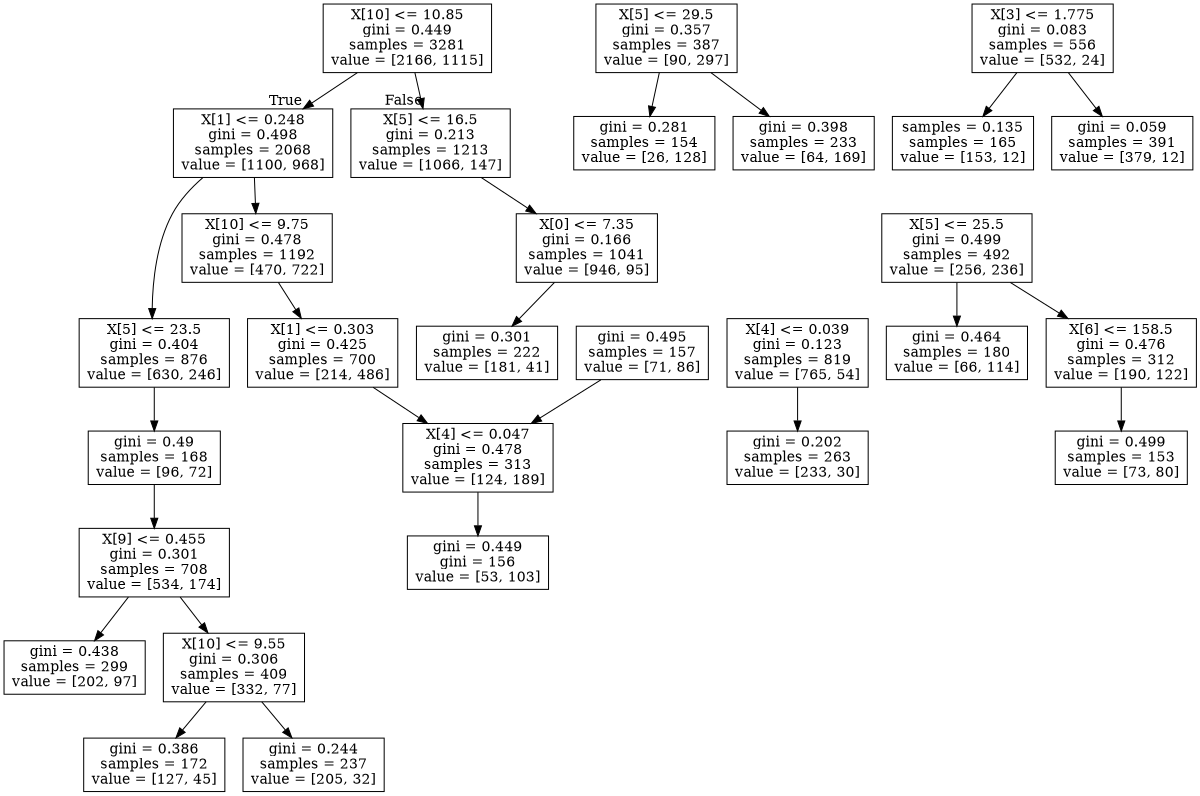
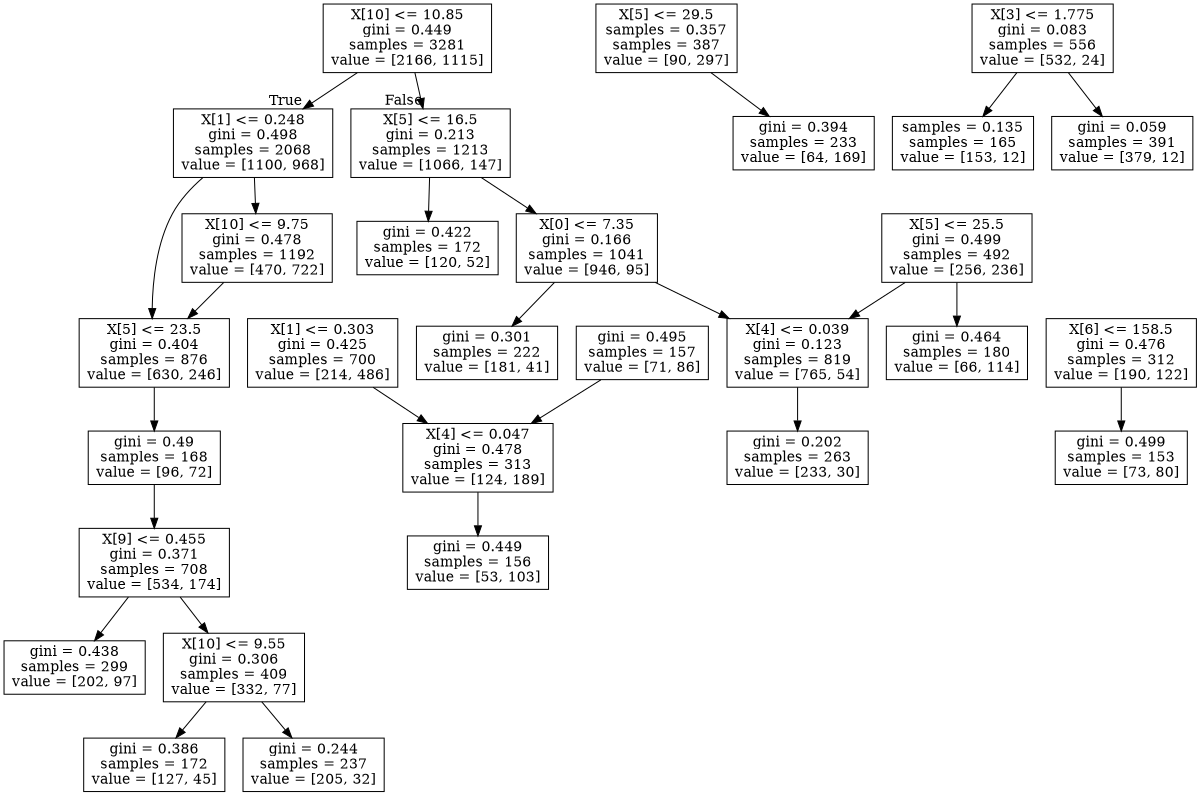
(667, 38) -> (667, 38)
(644, 143) -> none
(804, 143) -> (804, 143)
none -> (428, 248)
(287, 296) -> (209, 297)
none -> (688, 298)
(1035, 298) -> (882, 298)
(154, 563) -> (154, 563)
(478, 563) -> (478, 563)
